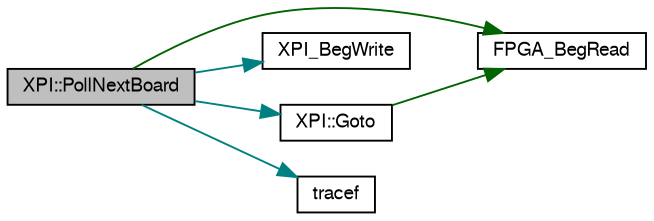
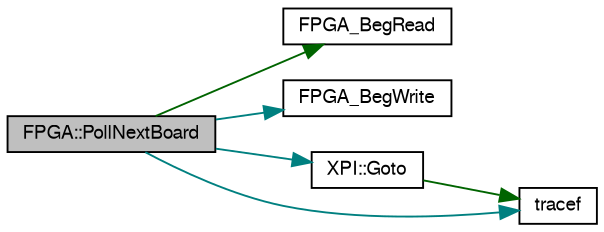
(336, 51) -> (367, 98)
(101, 87) -> (111, 134)
(439, 90) -> (462, 188)
